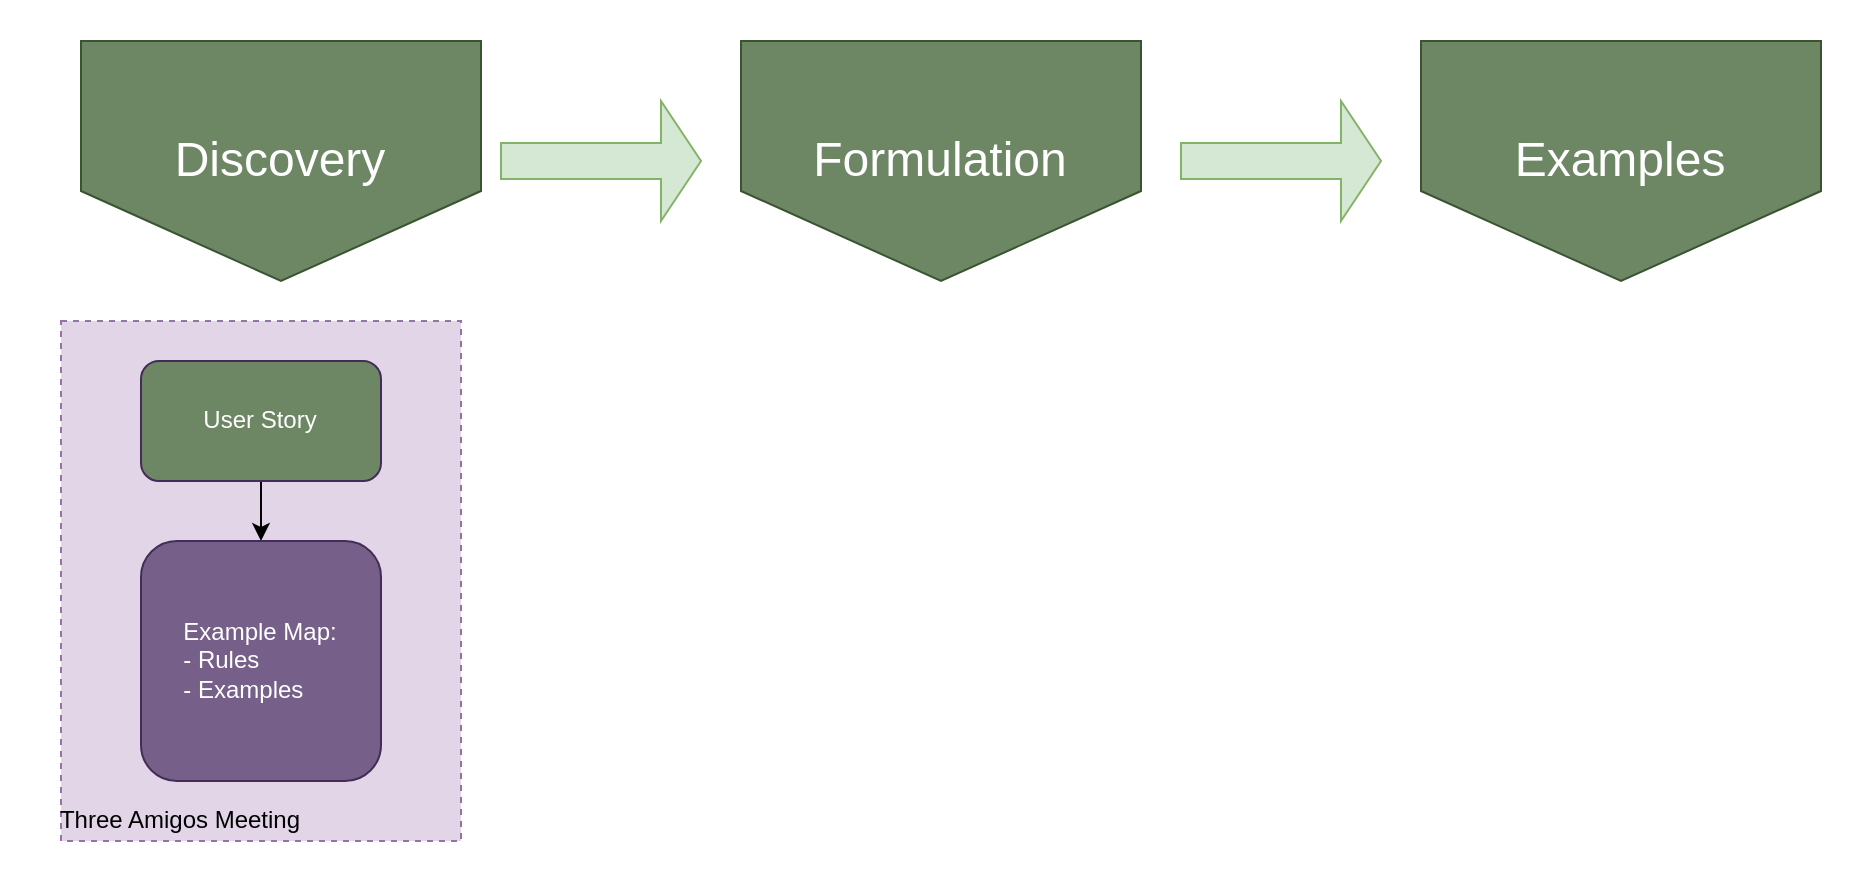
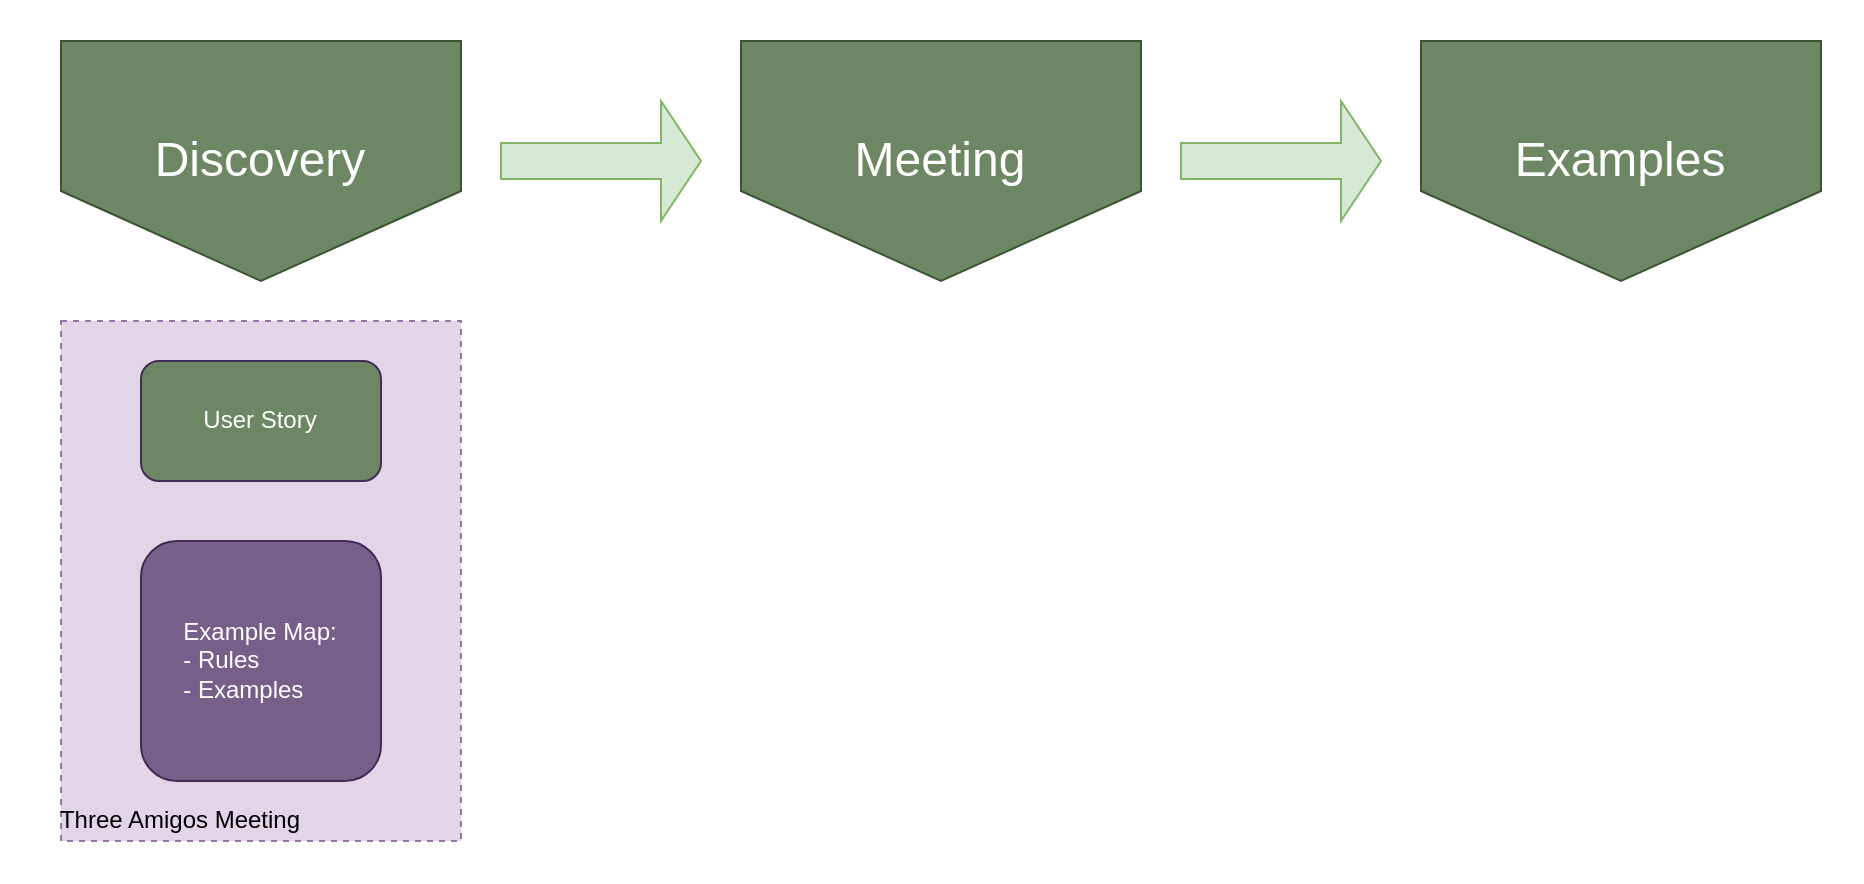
(281, 161) -> (261, 161)
(941, 161) -> (941, 161)
(261, 518) -> none
